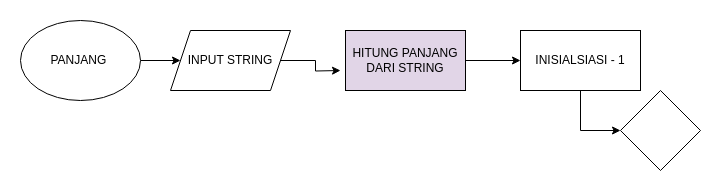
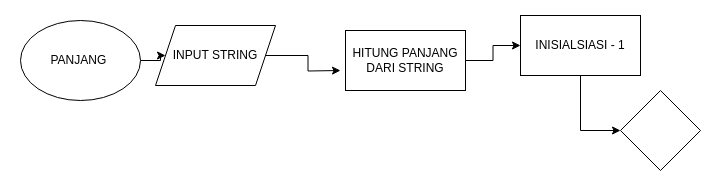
(231, 61) -> (216, 56)
(406, 61) -> (406, 61)
(581, 61) -> (581, 46)
